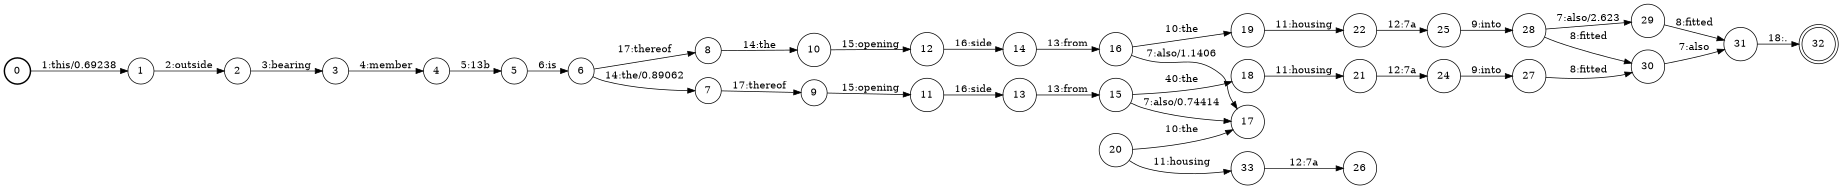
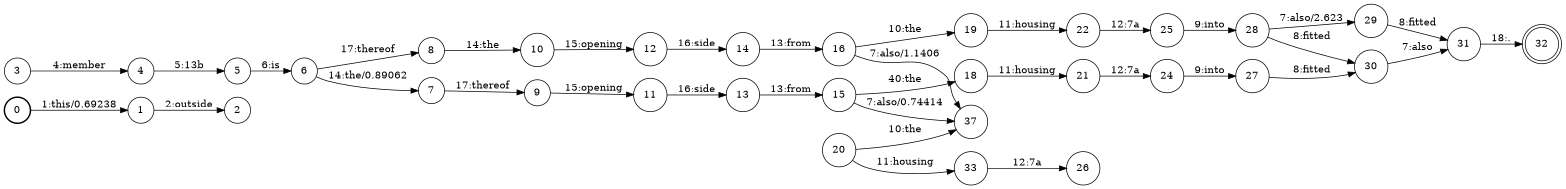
(283, 71) -> none
(1248, 122) -> (971, 122)
